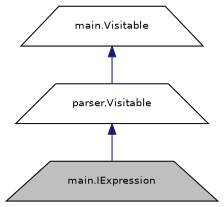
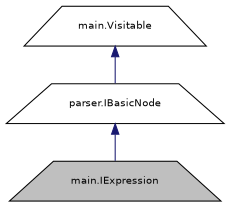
(112, 104) -> (115, 104)
